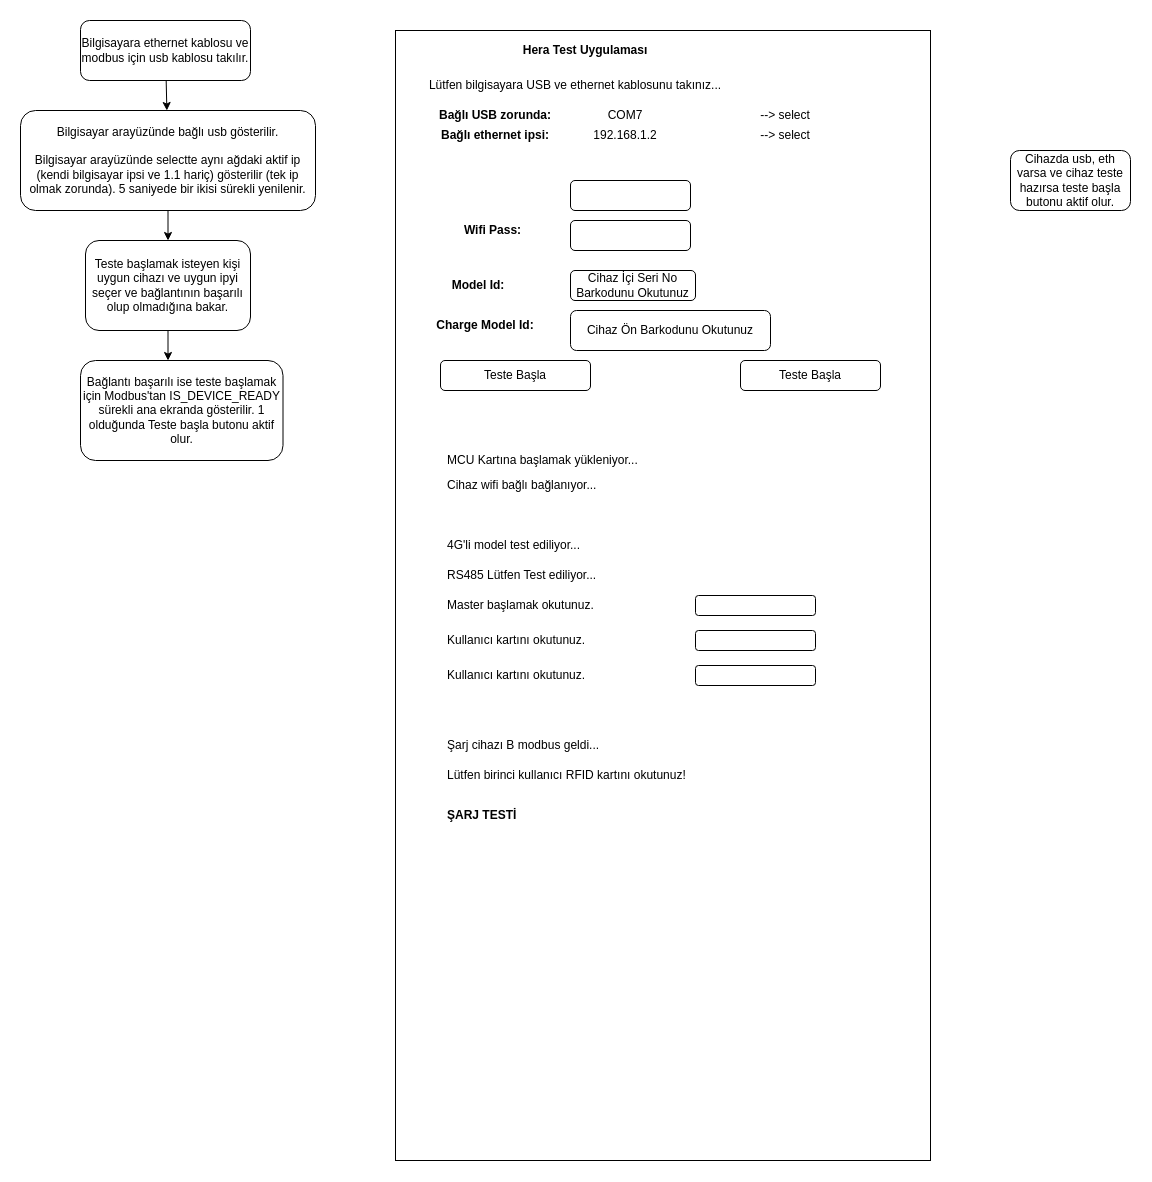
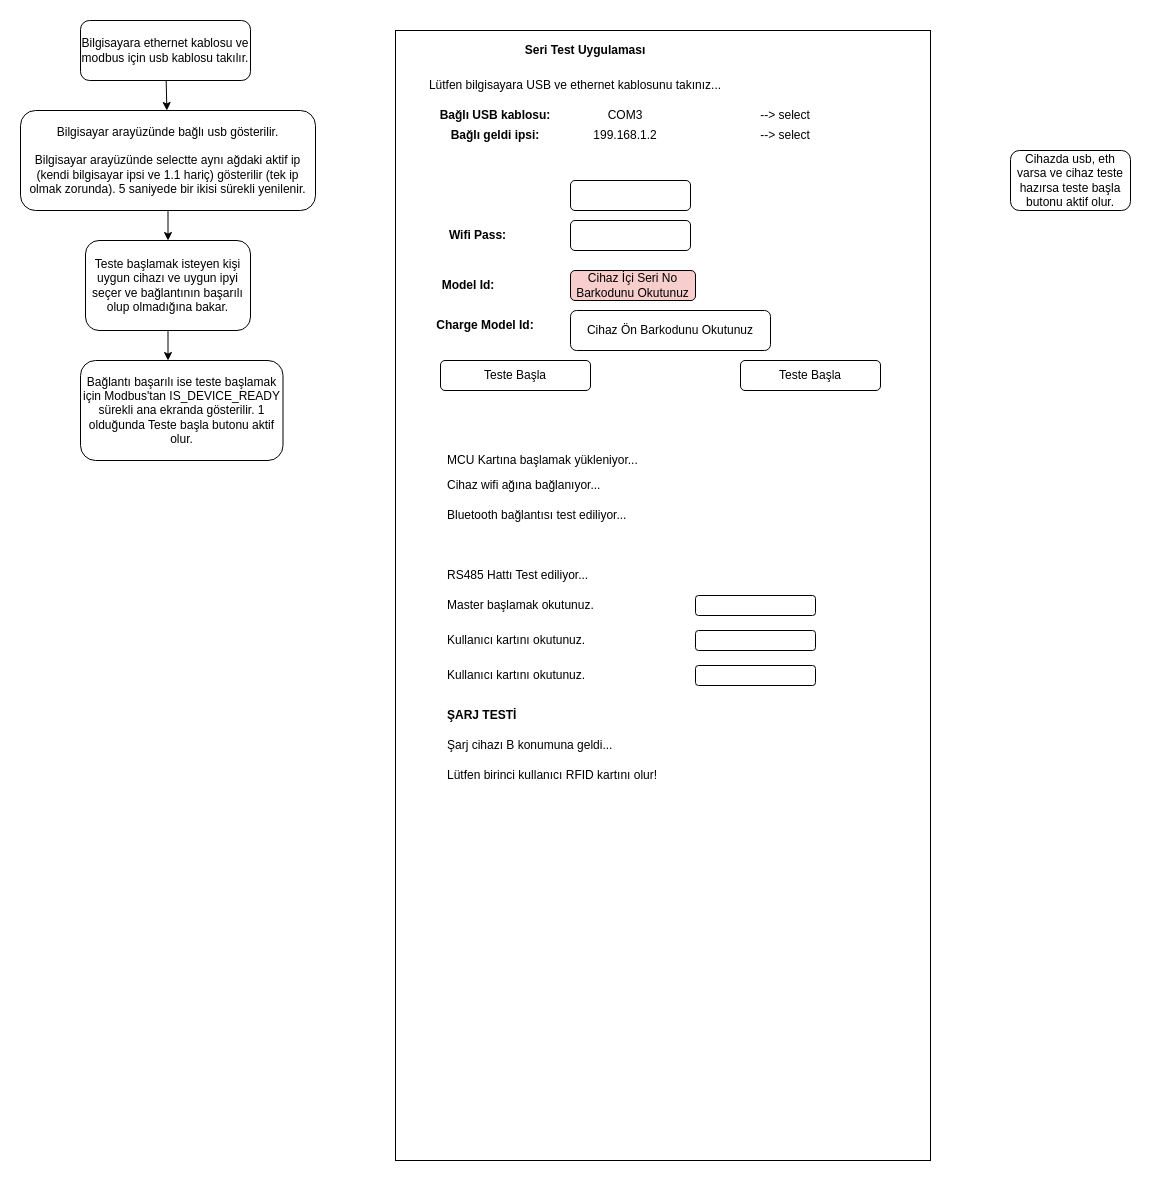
(586, 51) -> (586, 51)
(496, 116) -> (496, 116)
(626, 116) -> (626, 116)
(496, 136) -> (496, 136)
(626, 136) -> (626, 136)
(493, 231) -> (478, 236)
(478, 286) -> (468, 286)
(633, 286) -> (633, 286)
(531, 486) -> (533, 486)
none -> (593, 516)
(593, 546) -> none
(531, 576) -> (528, 576)
(529, 746) -> (536, 746)
(588, 776) -> (573, 776)
(586, 816) -> (586, 716)
